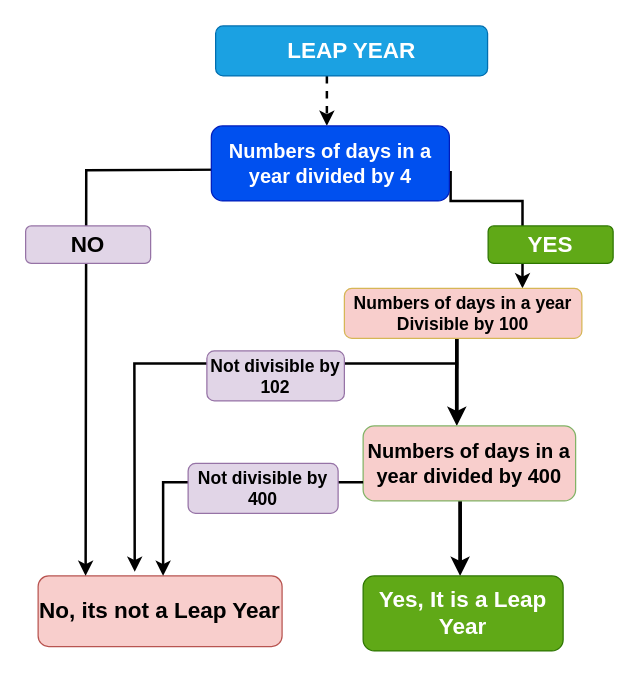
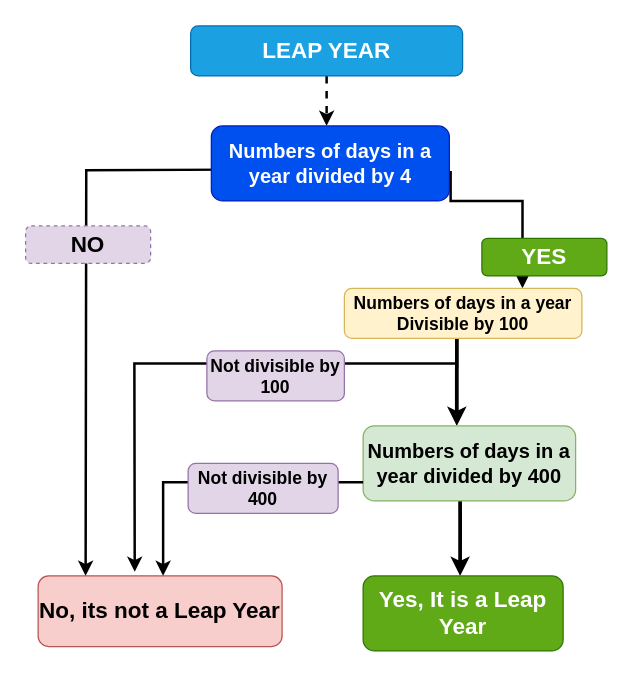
(352, 51) -> (327, 51)
(88, 244) -> (88, 244)
(551, 244) -> (544, 257)
(463, 313) -> (463, 313)
(276, 376) -> (276, 376)
(469, 463) -> (469, 463)
